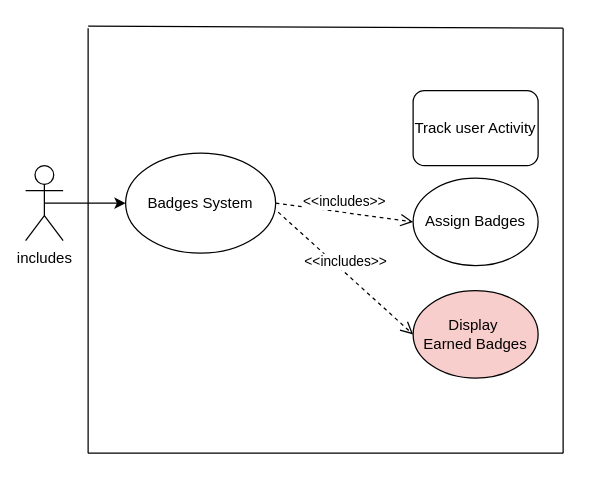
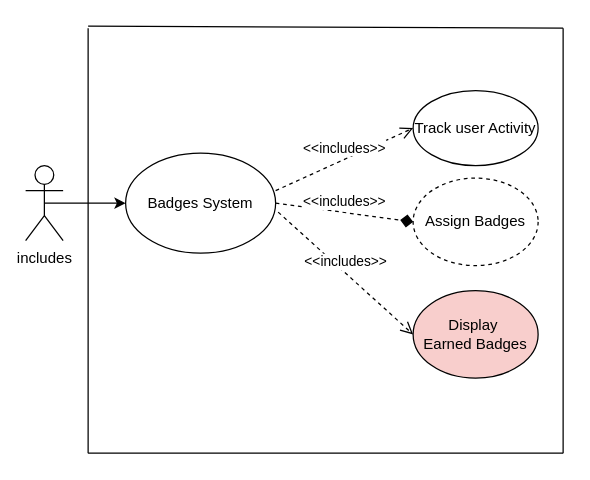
(476, 128) -> (476, 128)
none -> (343, 160)
(404, 221) -> (400, 220)
(476, 222) -> (476, 222)
